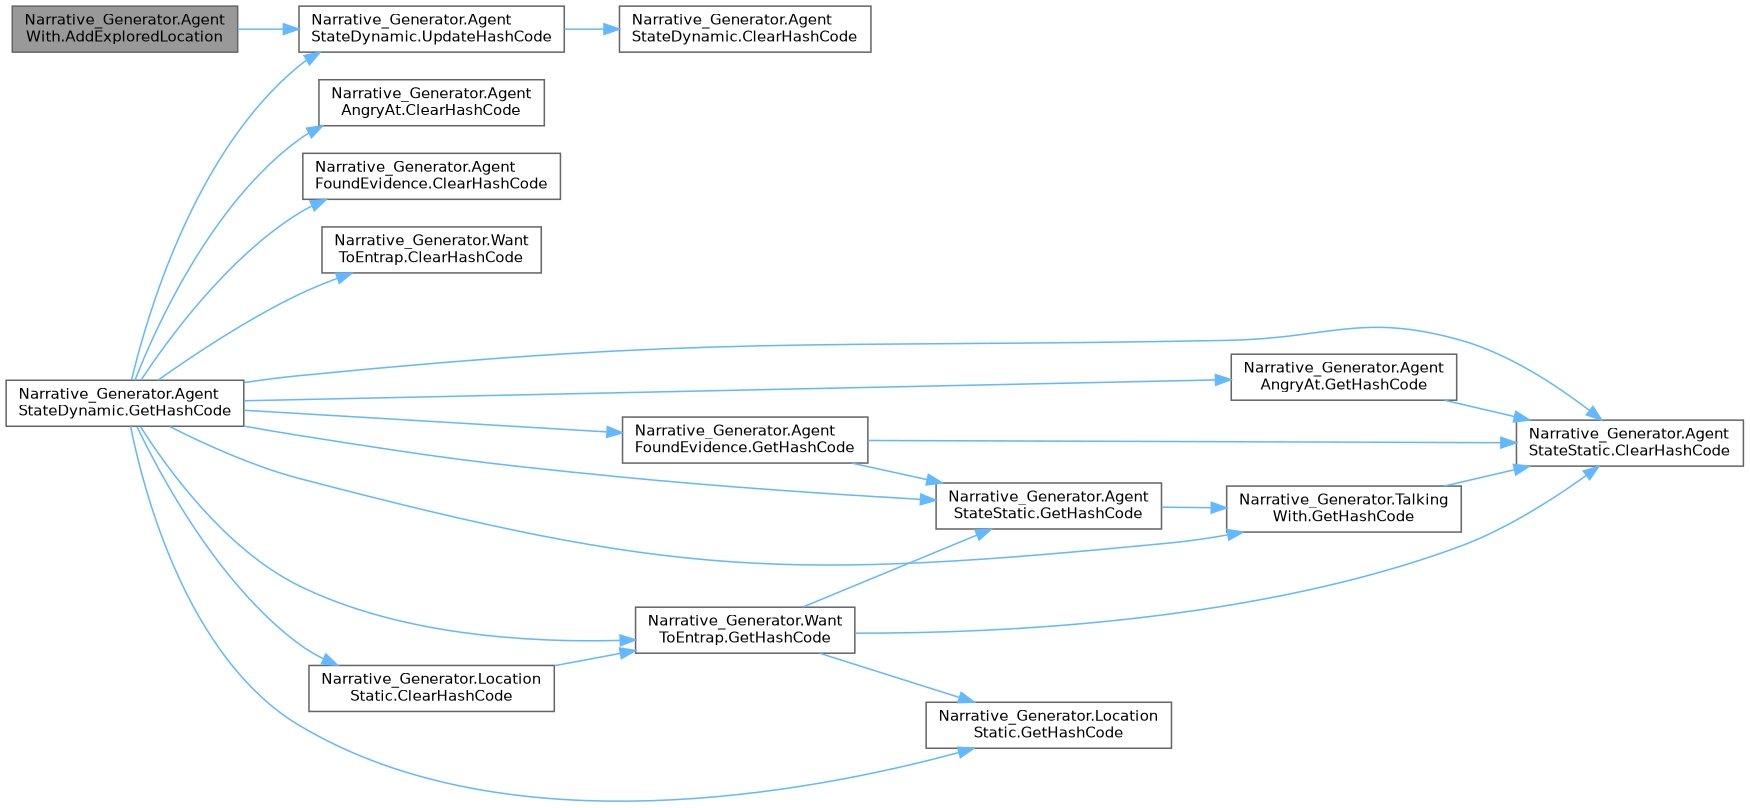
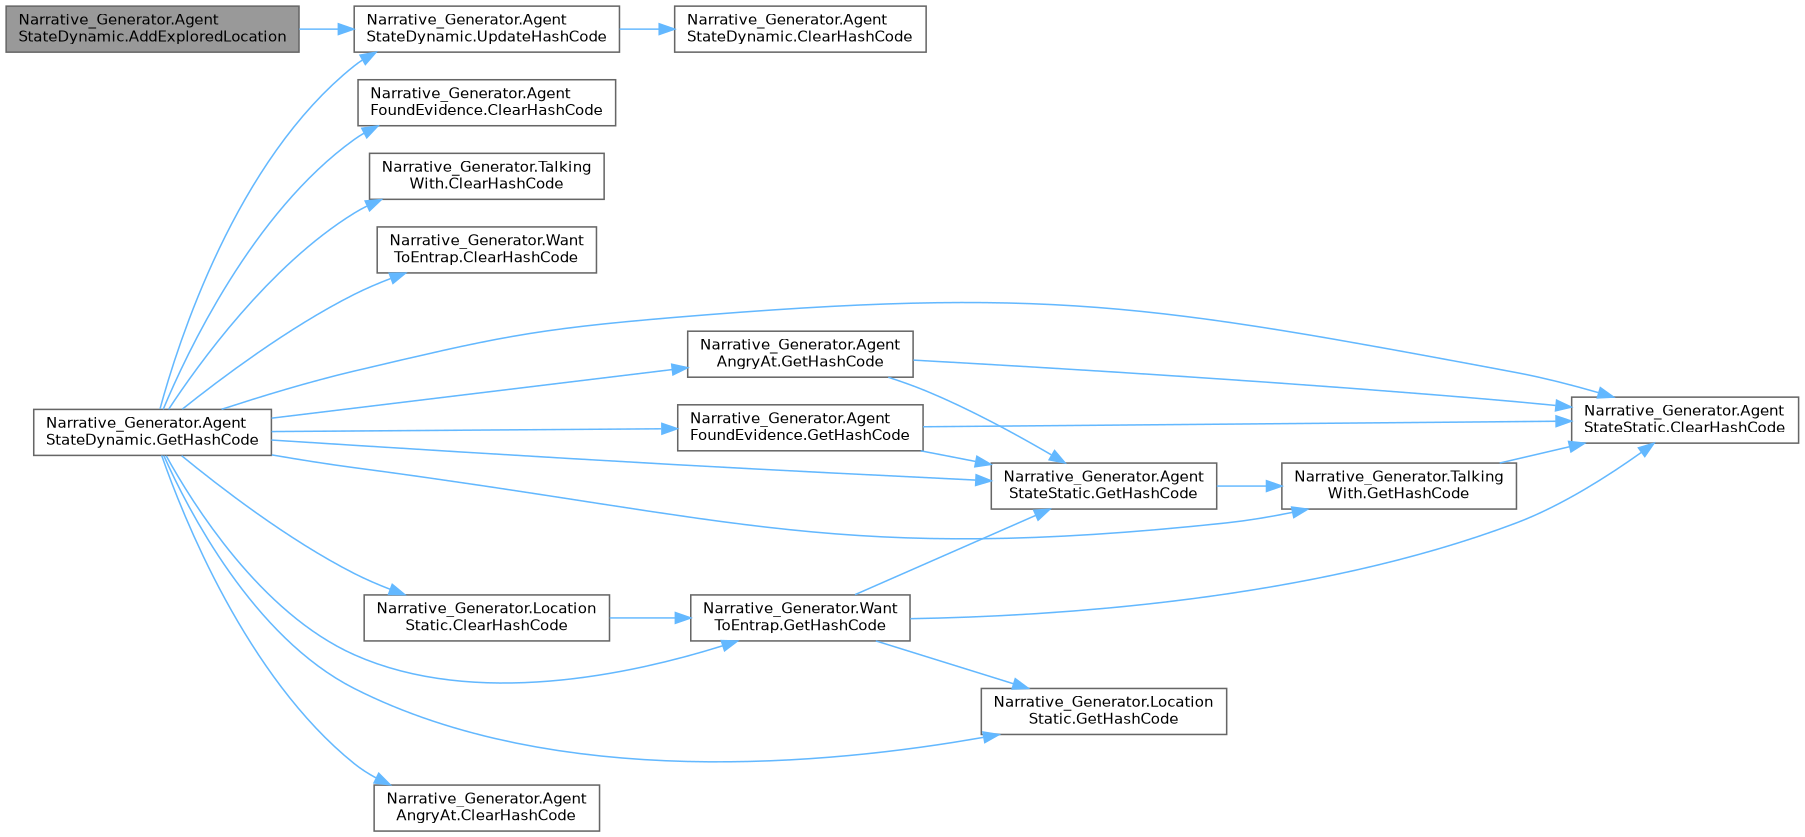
(125, 29) -> (153, 29)
none -> (487, 176)
none -> (972, 412)
